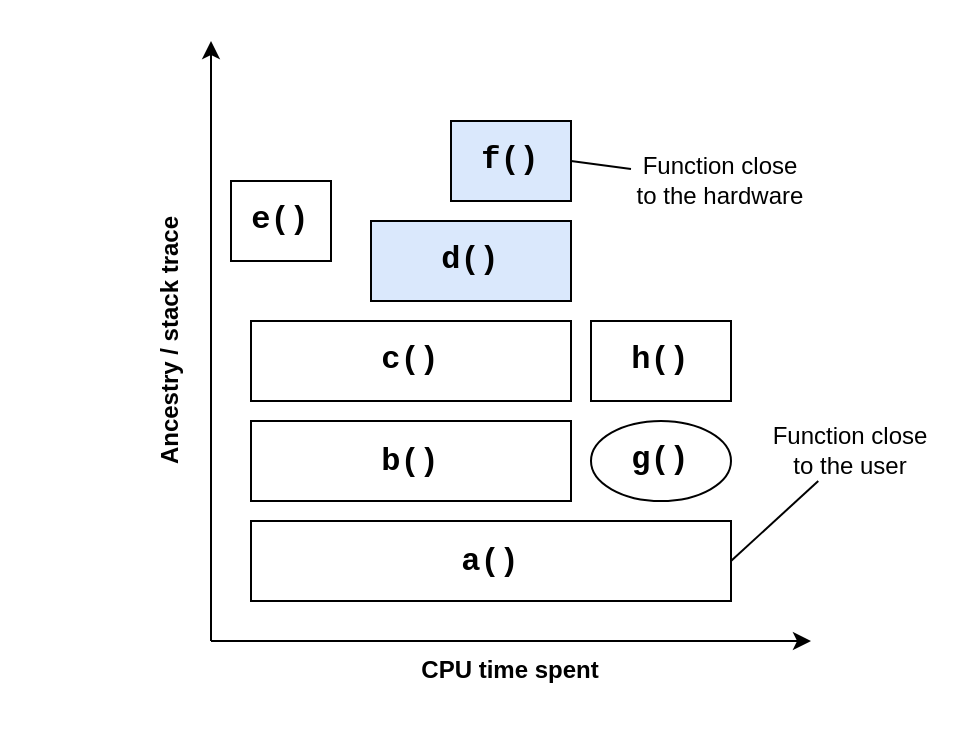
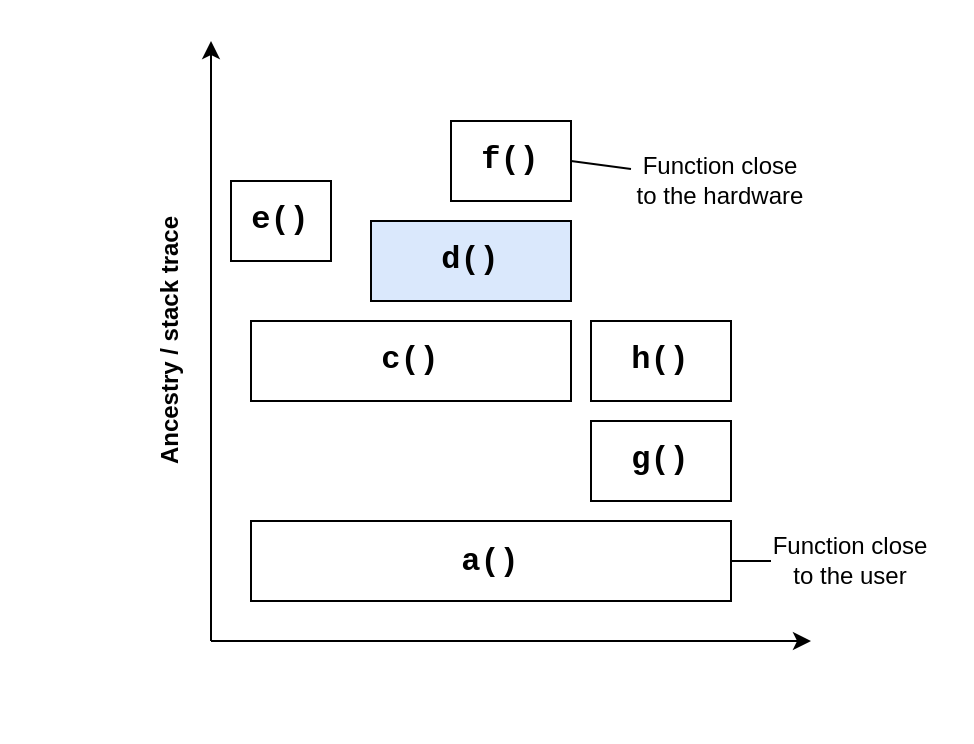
(511, 161) -> (511, 161)
(851, 451) -> (851, 561)
(411, 461) -> none
(661, 461) -> (661, 461)
(511, 671) -> none
